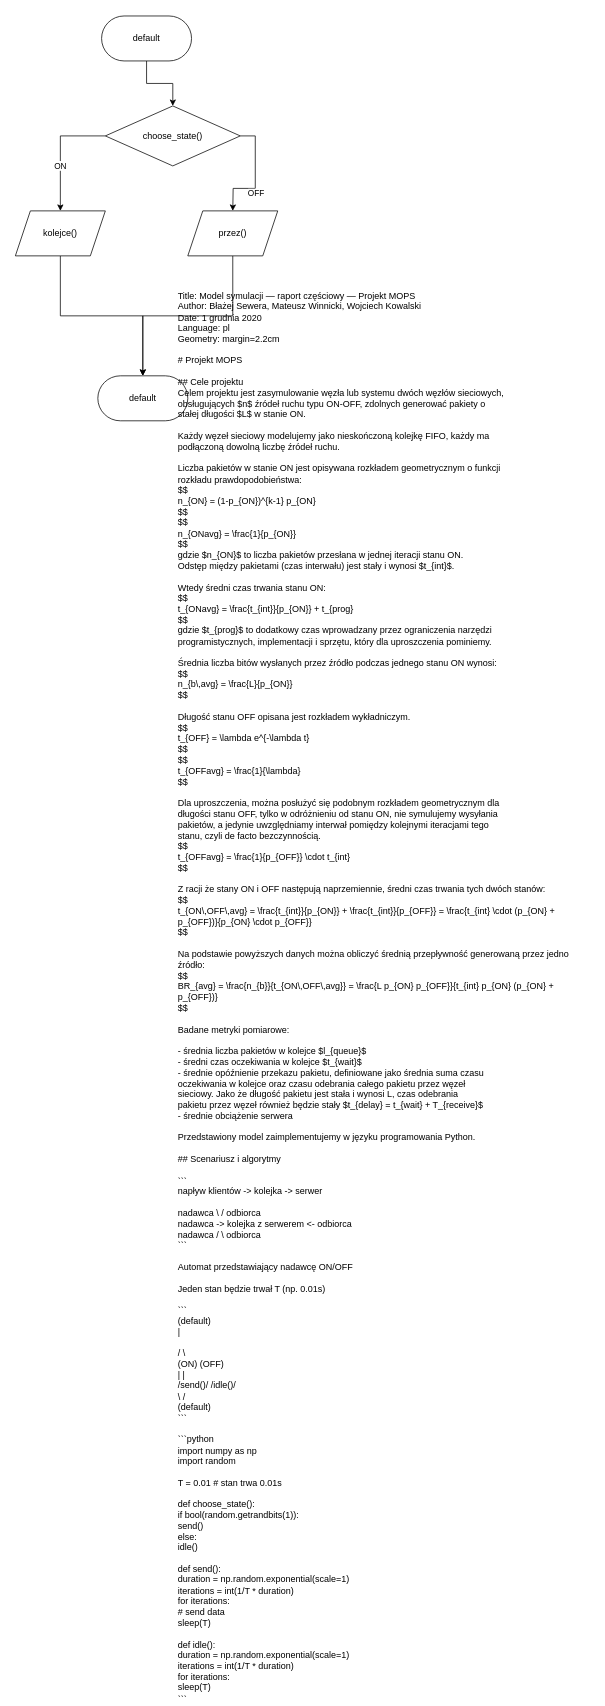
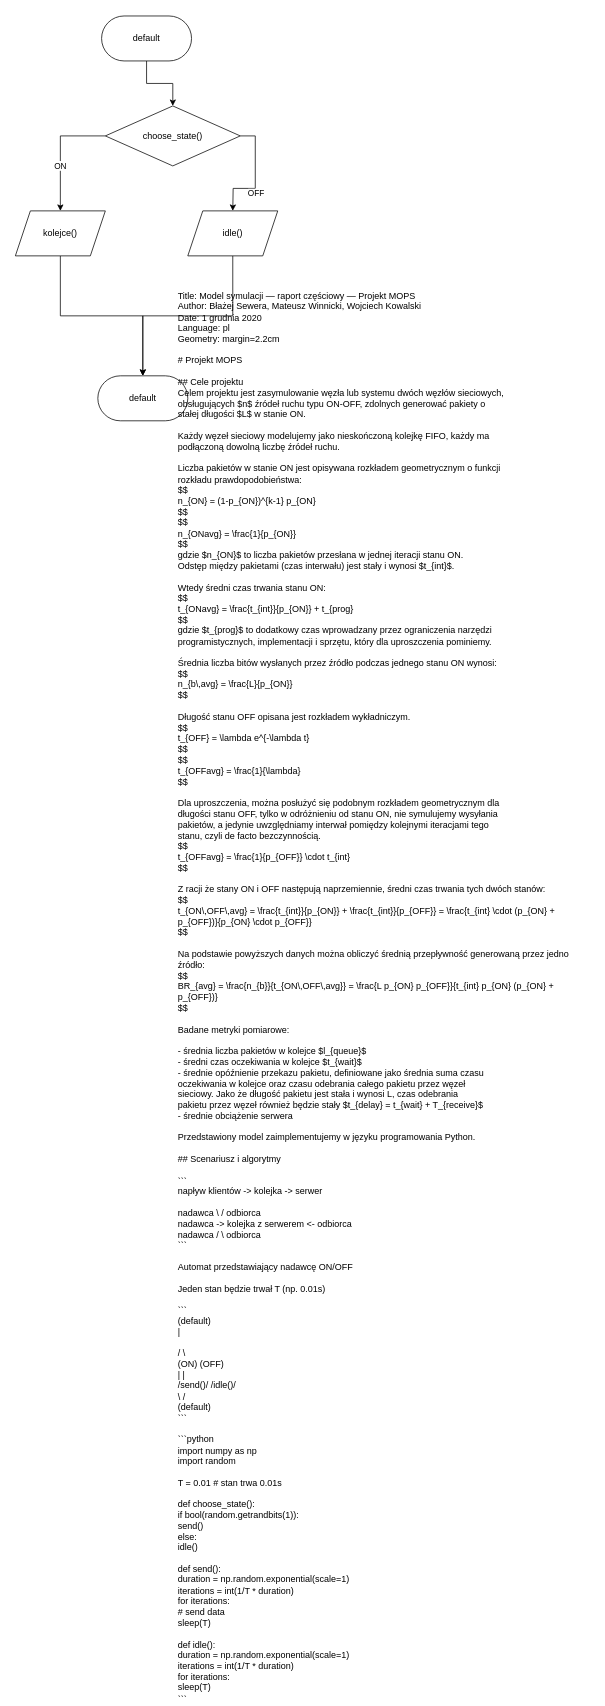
(233, 233) -> (233, 233)
